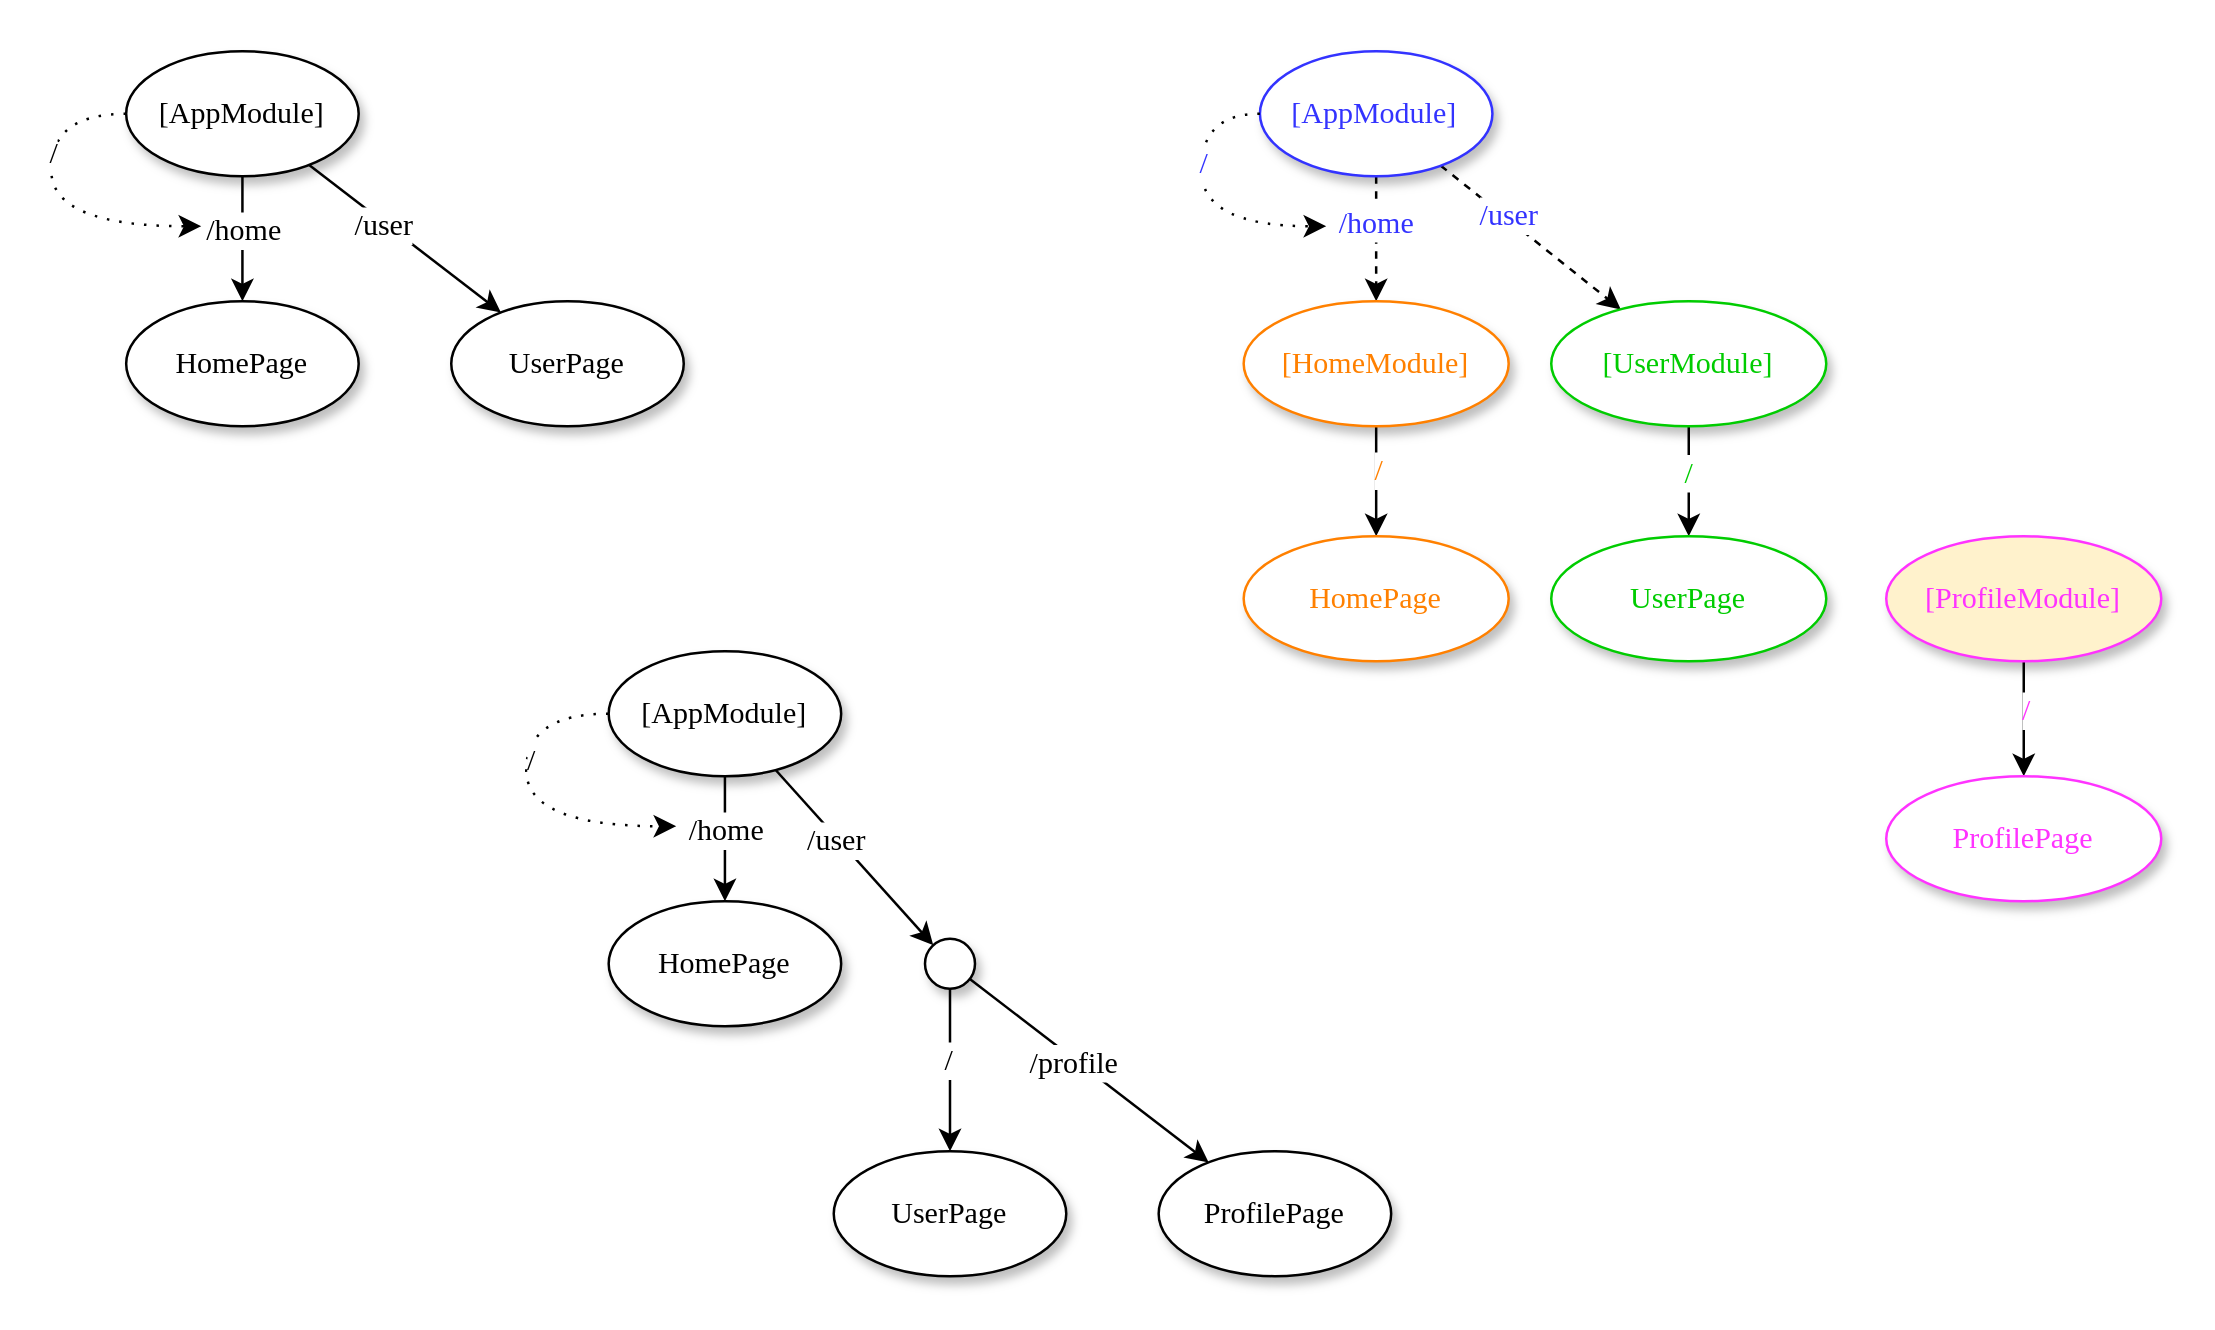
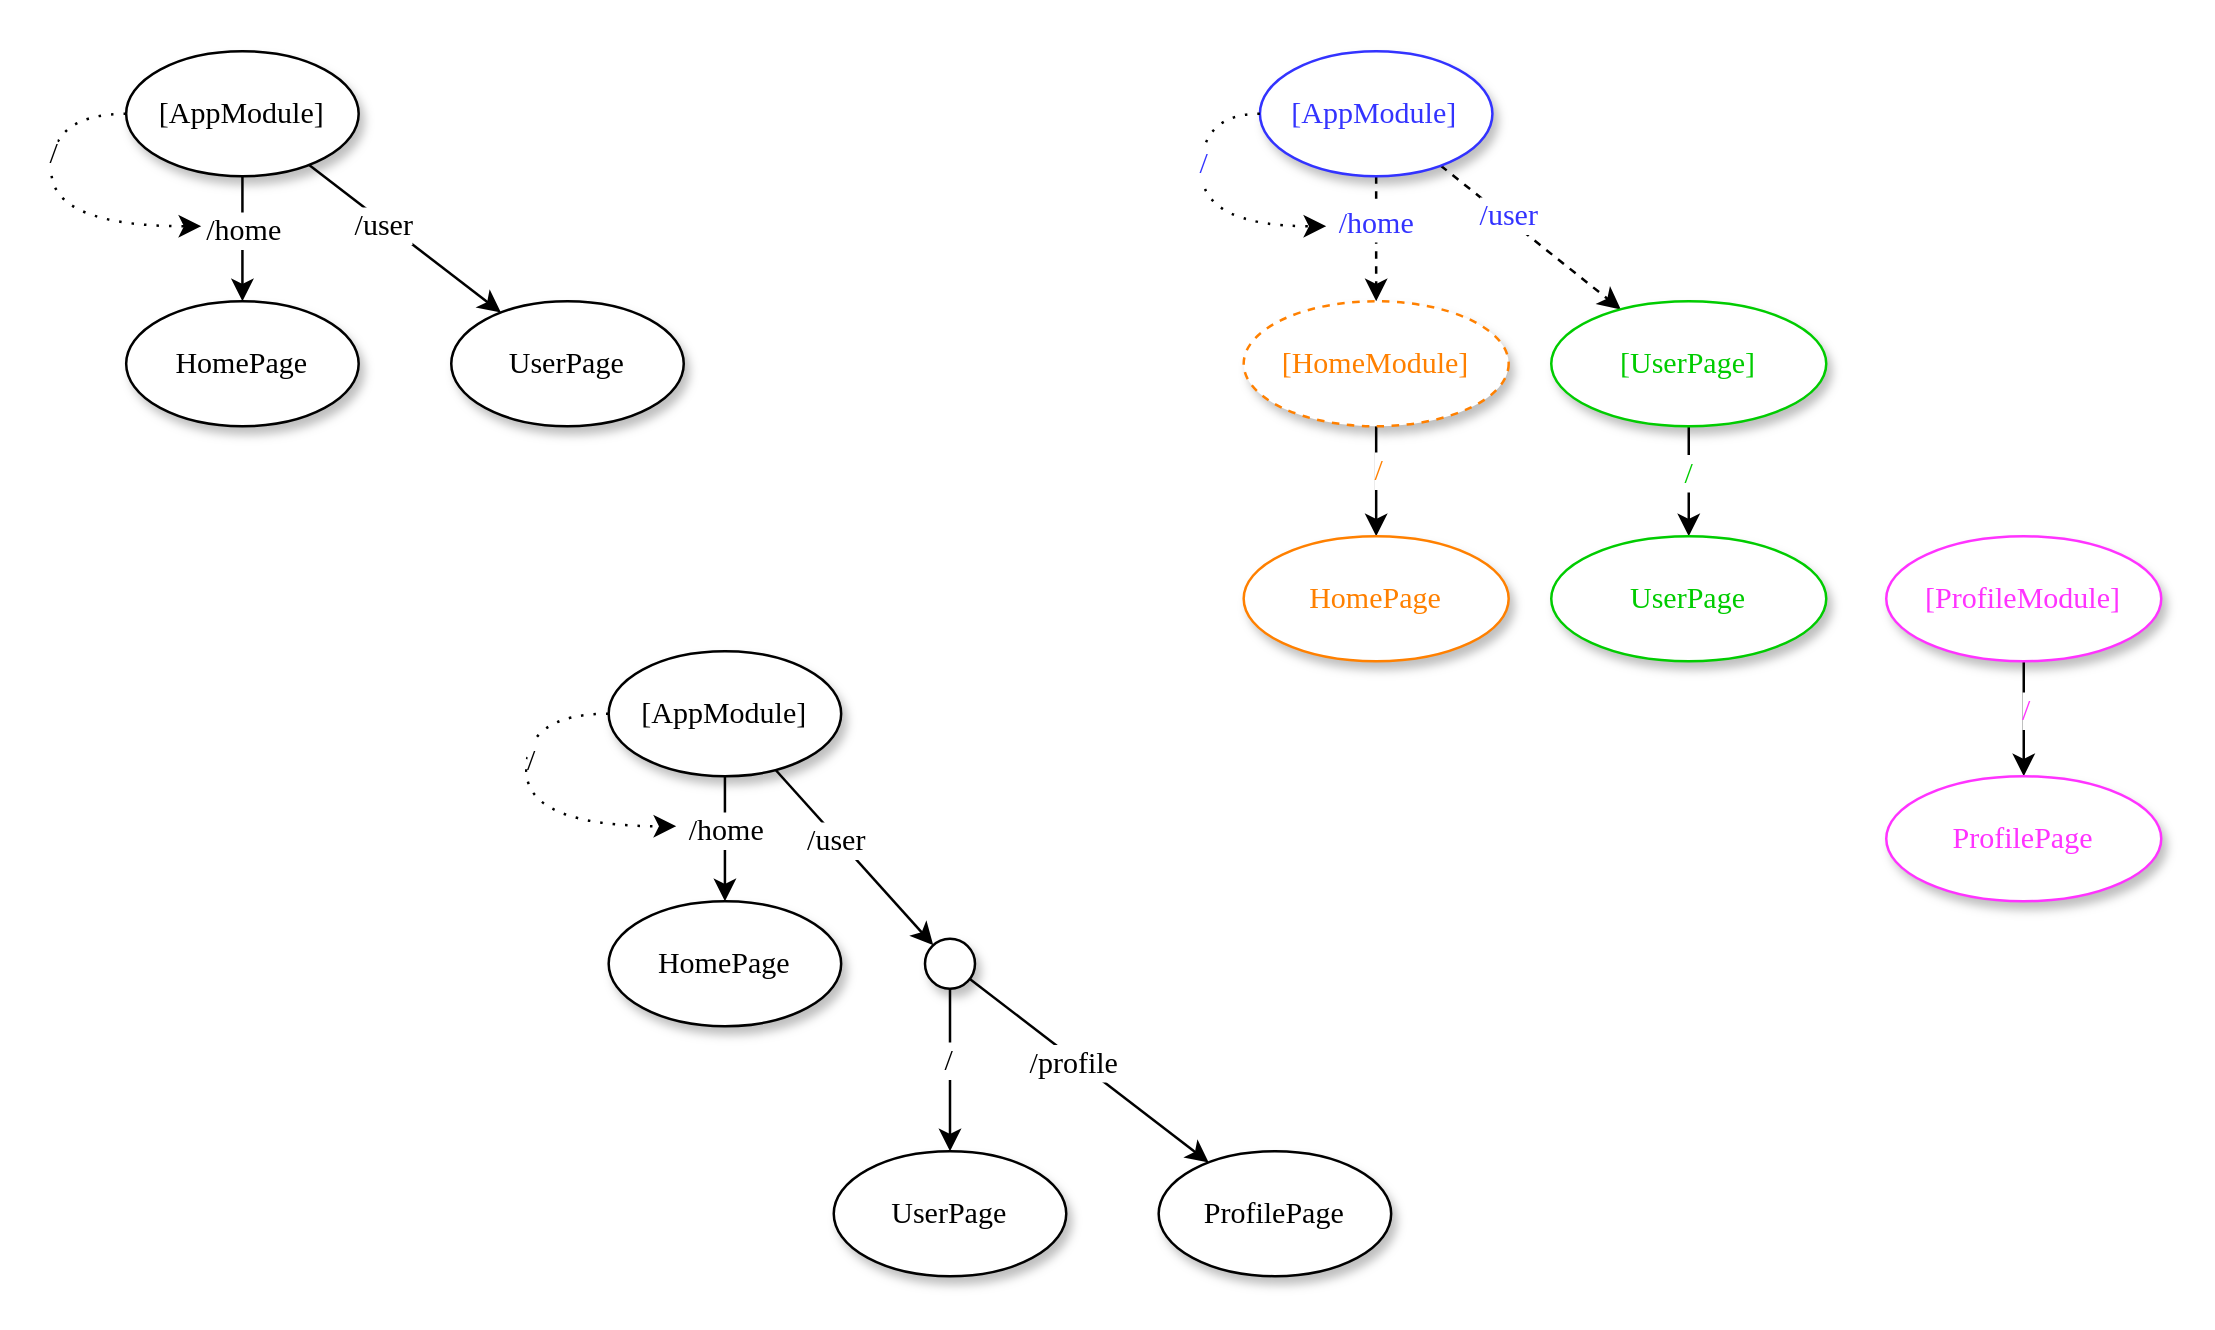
(1376, 364) -> (1376, 364)
(1689, 364) -> (1689, 364)
(2024, 599) -> (2024, 599)
